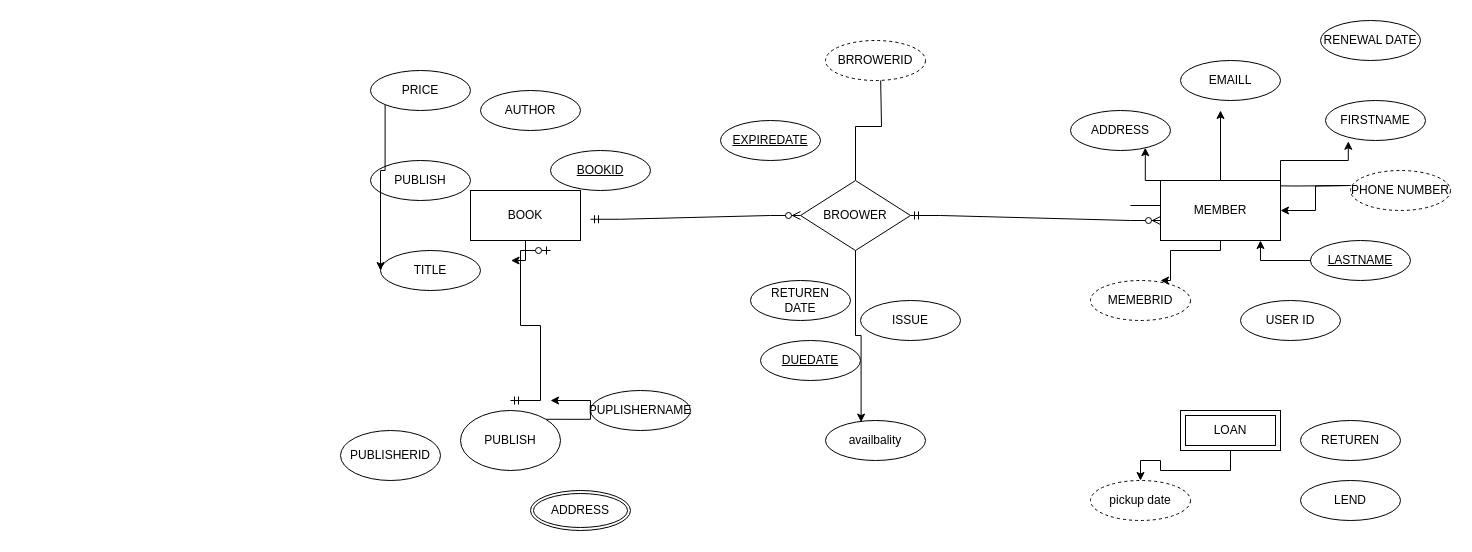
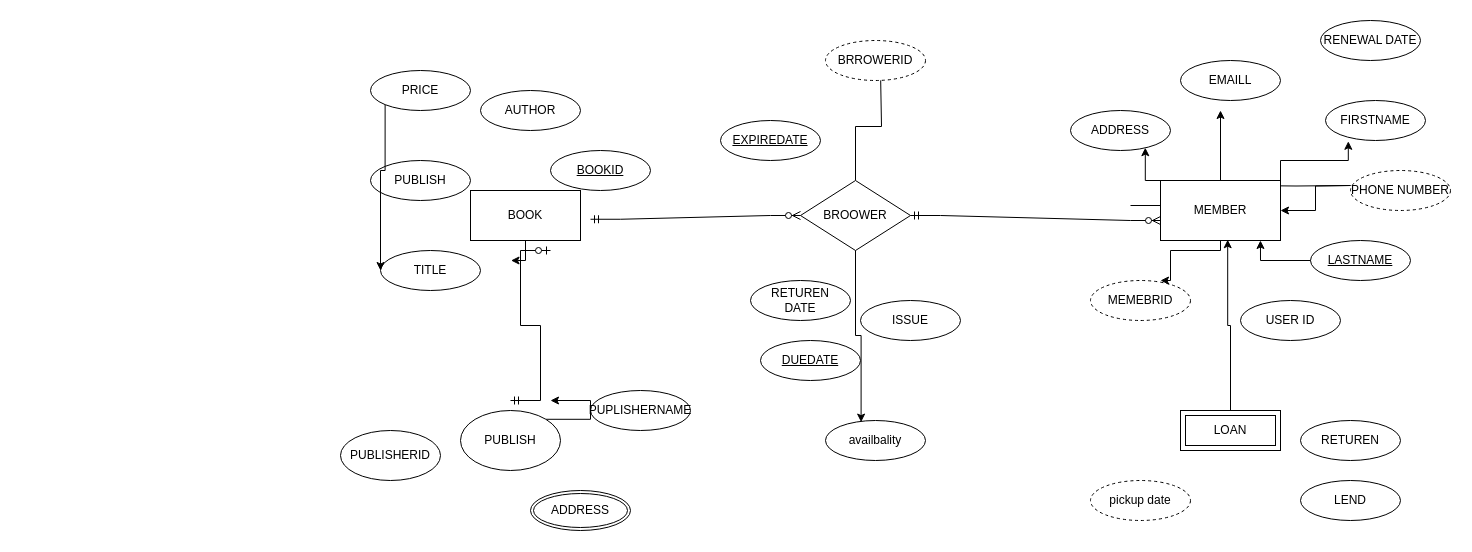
(1185, 471) -> (1231, 328)
